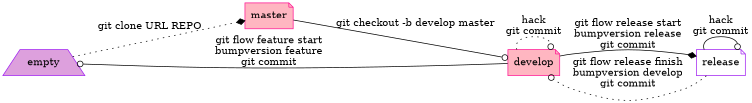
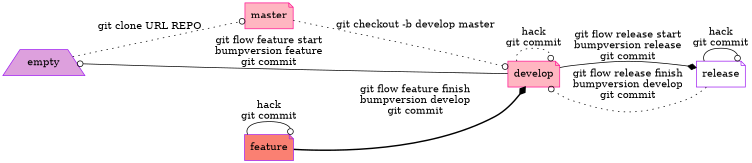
(398, 39) -> (398, 42)
(155, 40) -> (156, 39)
none -> (269, 147)
